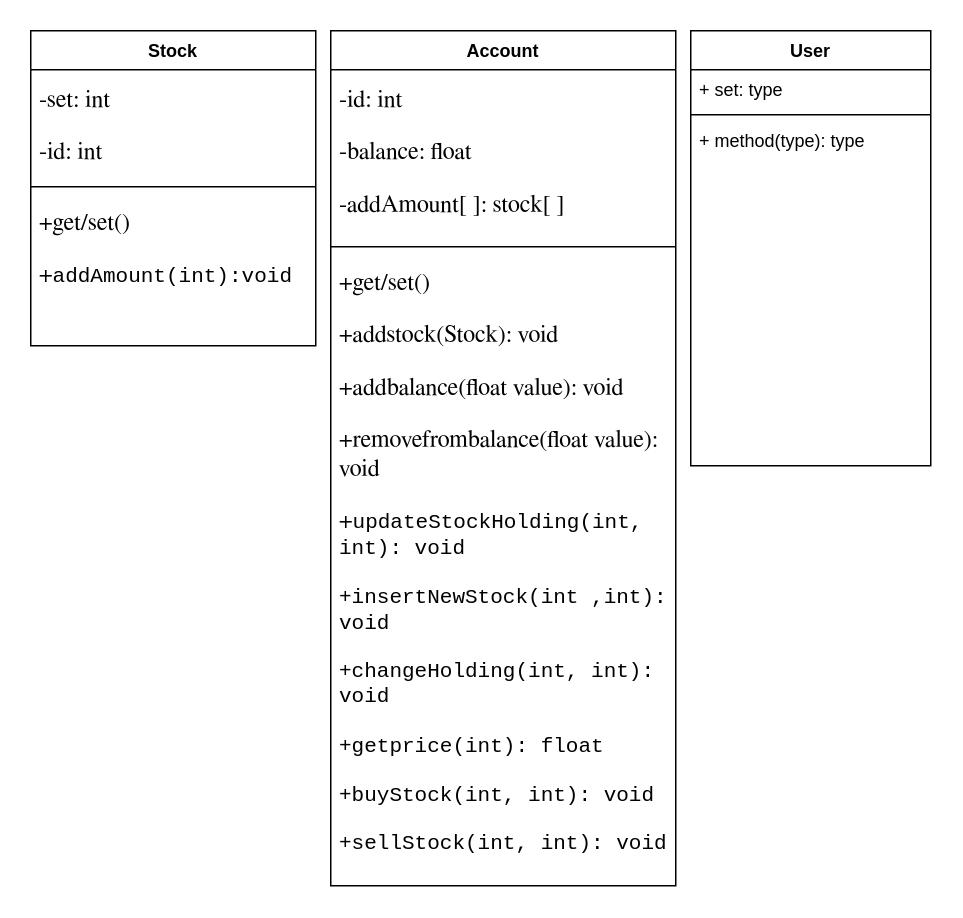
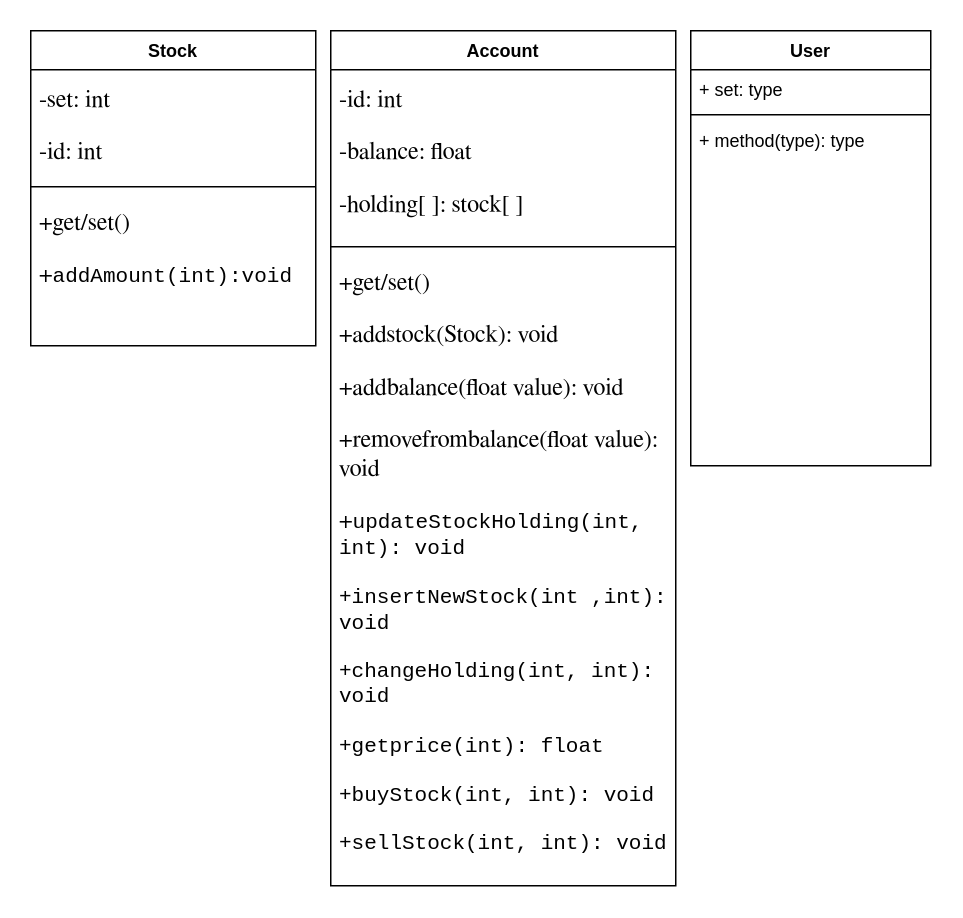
(446, 113) -> (432, 113)
